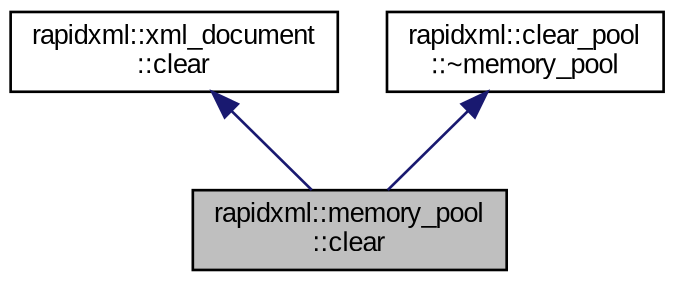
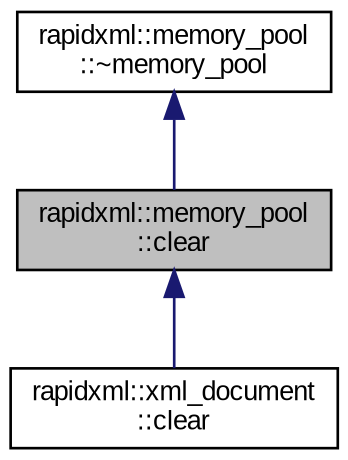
(525, 52) -> (174, 52)
(272, 150) -> (174, 333)
